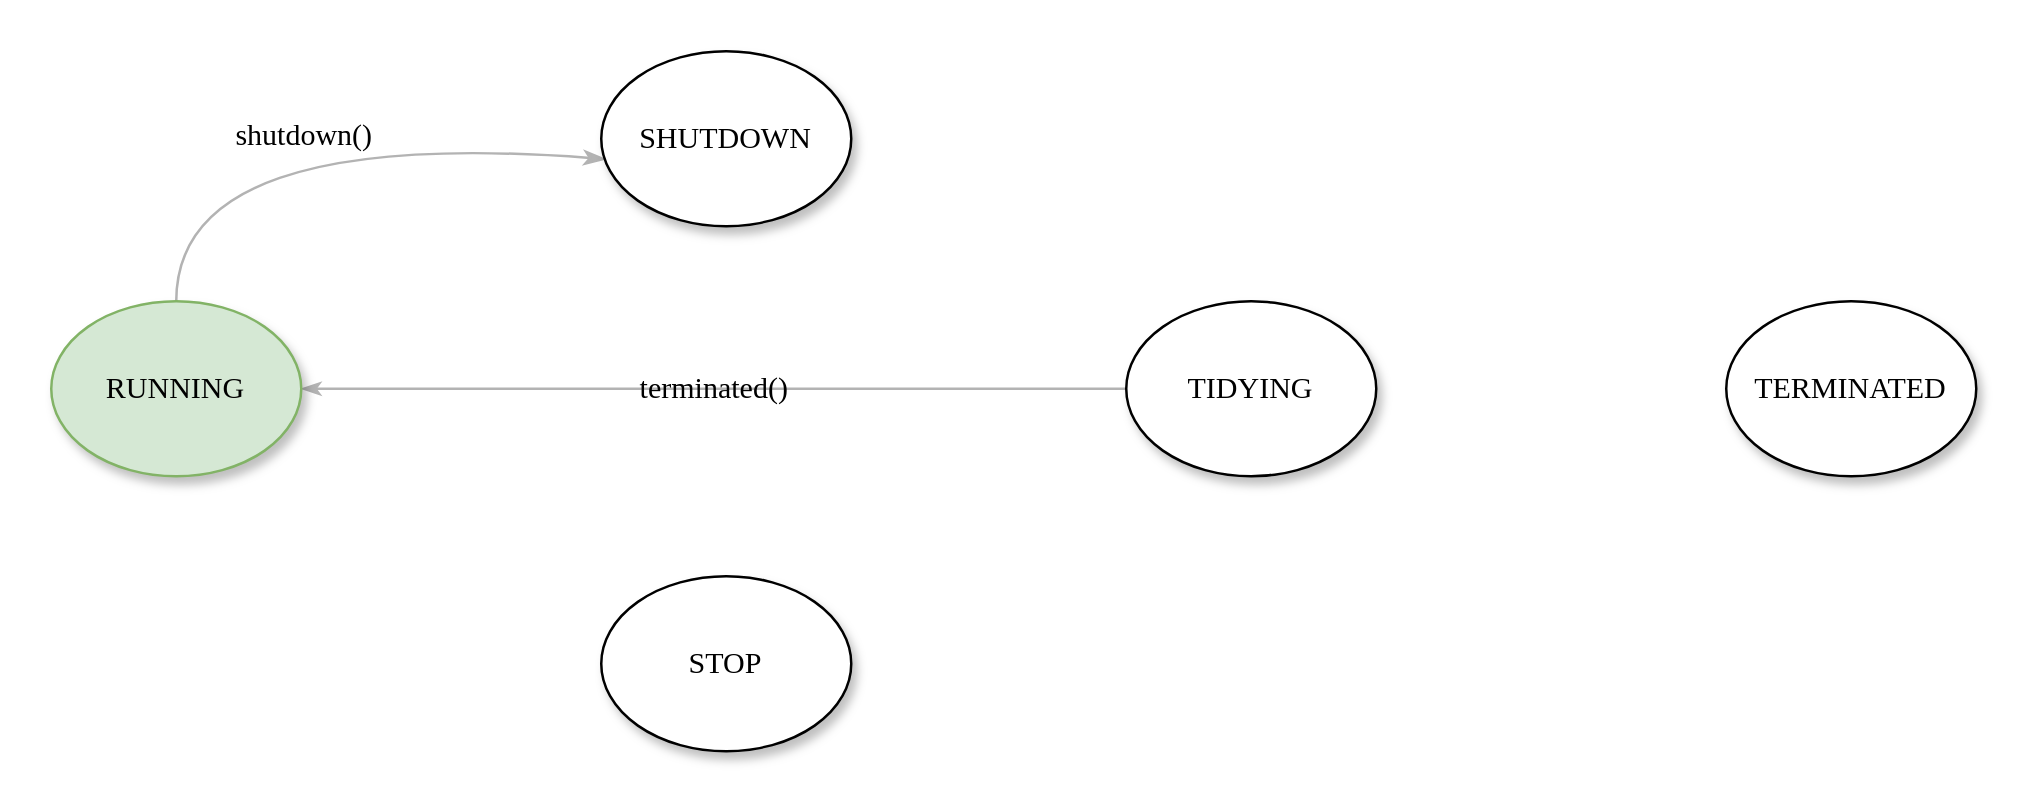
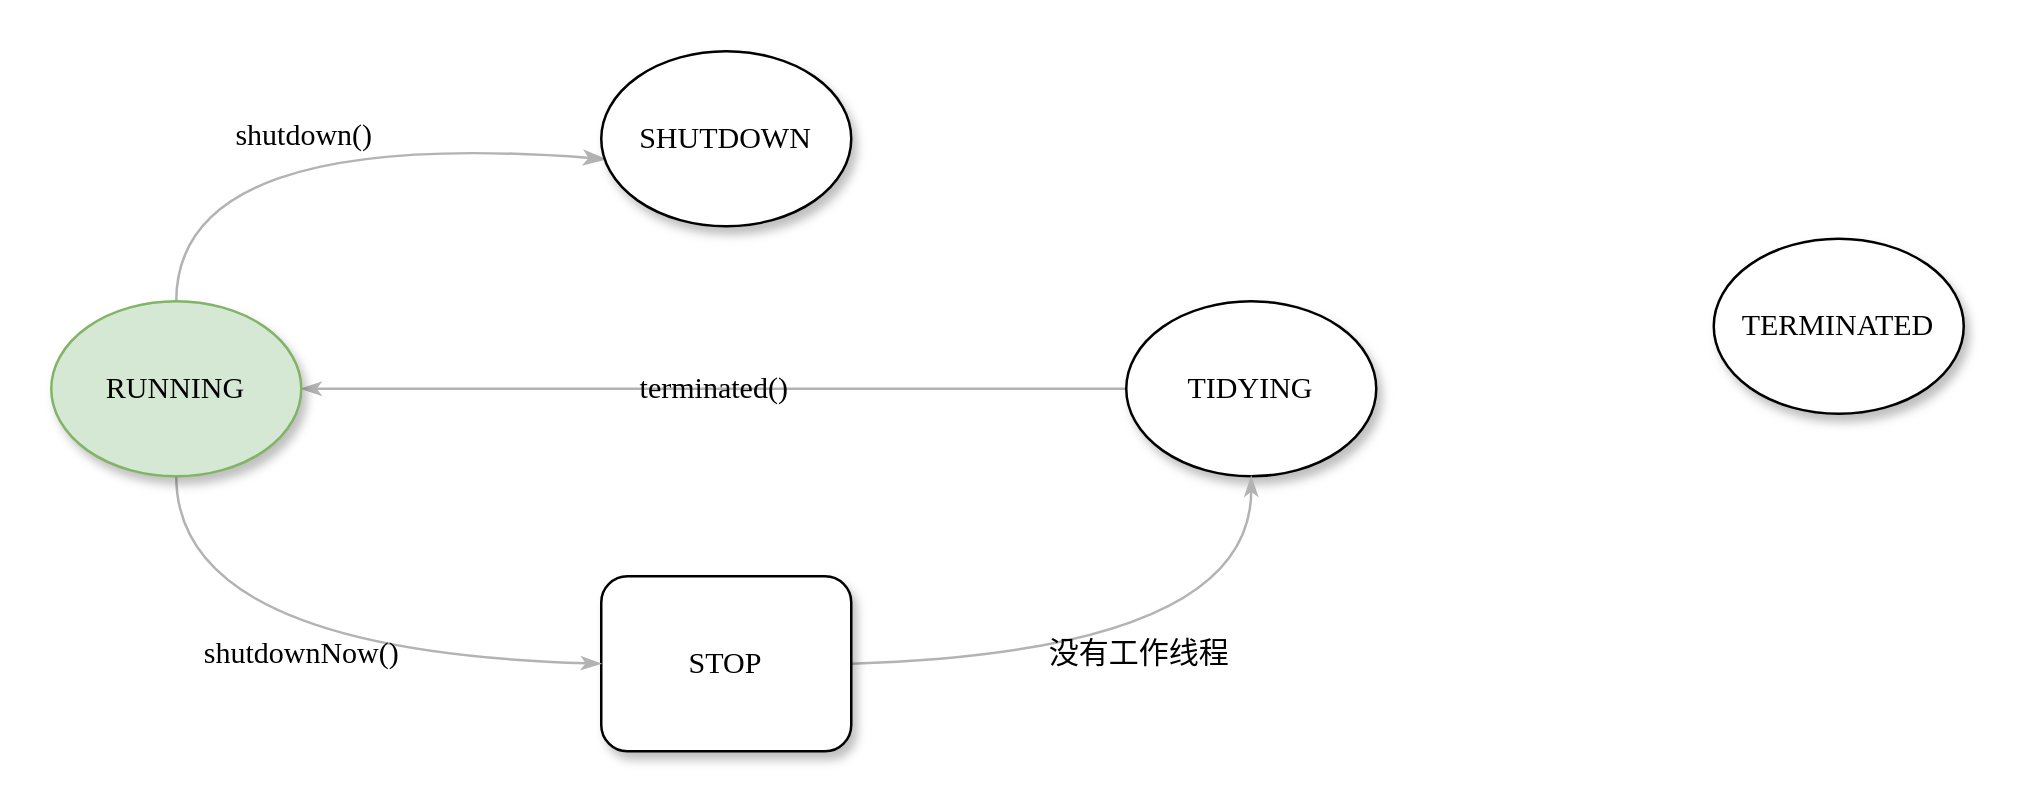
(1851, 389) -> (1839, 326)
none -> (1063, 641)
none -> (390, 643)
(726, 664) -> (726, 664)
